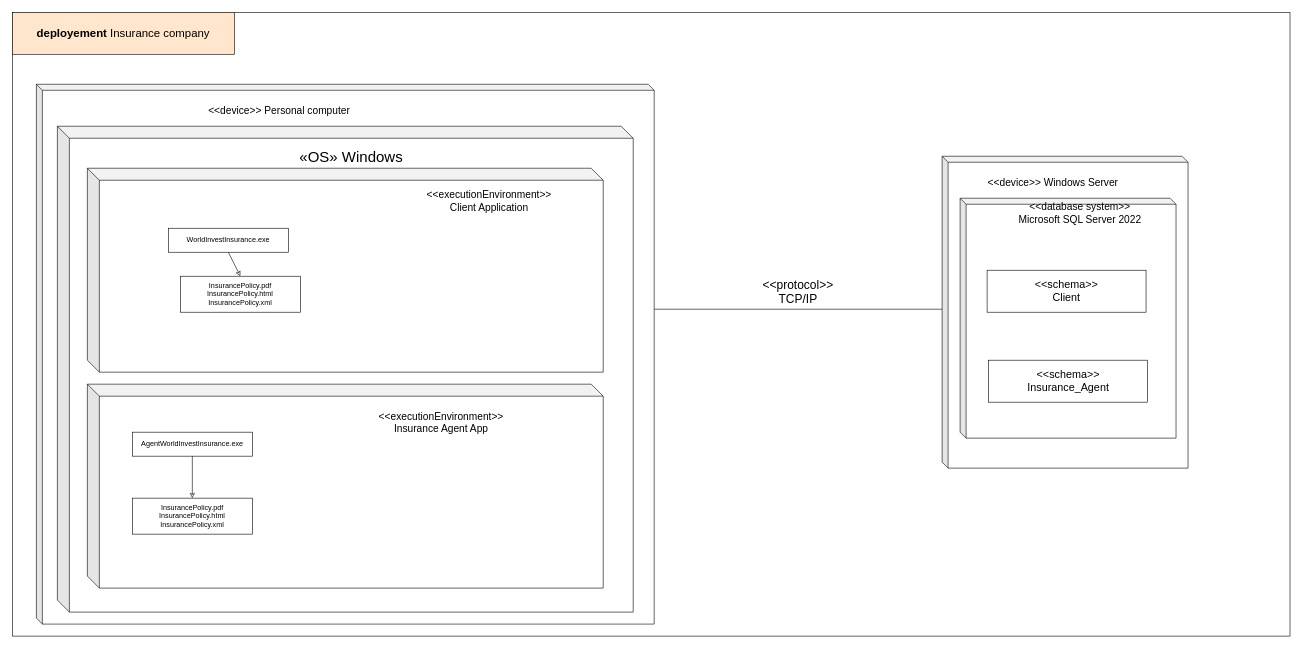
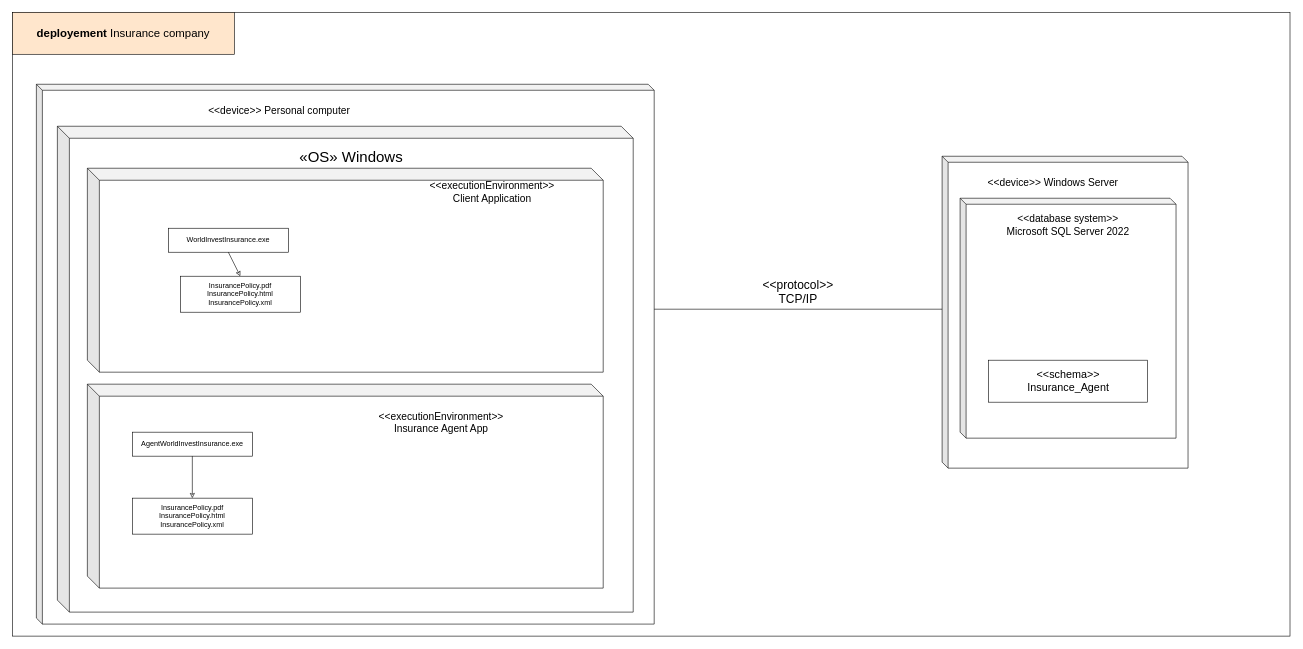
(489, 201) -> (492, 192)
(1080, 213) -> (1068, 225)
(1067, 291) -> none
